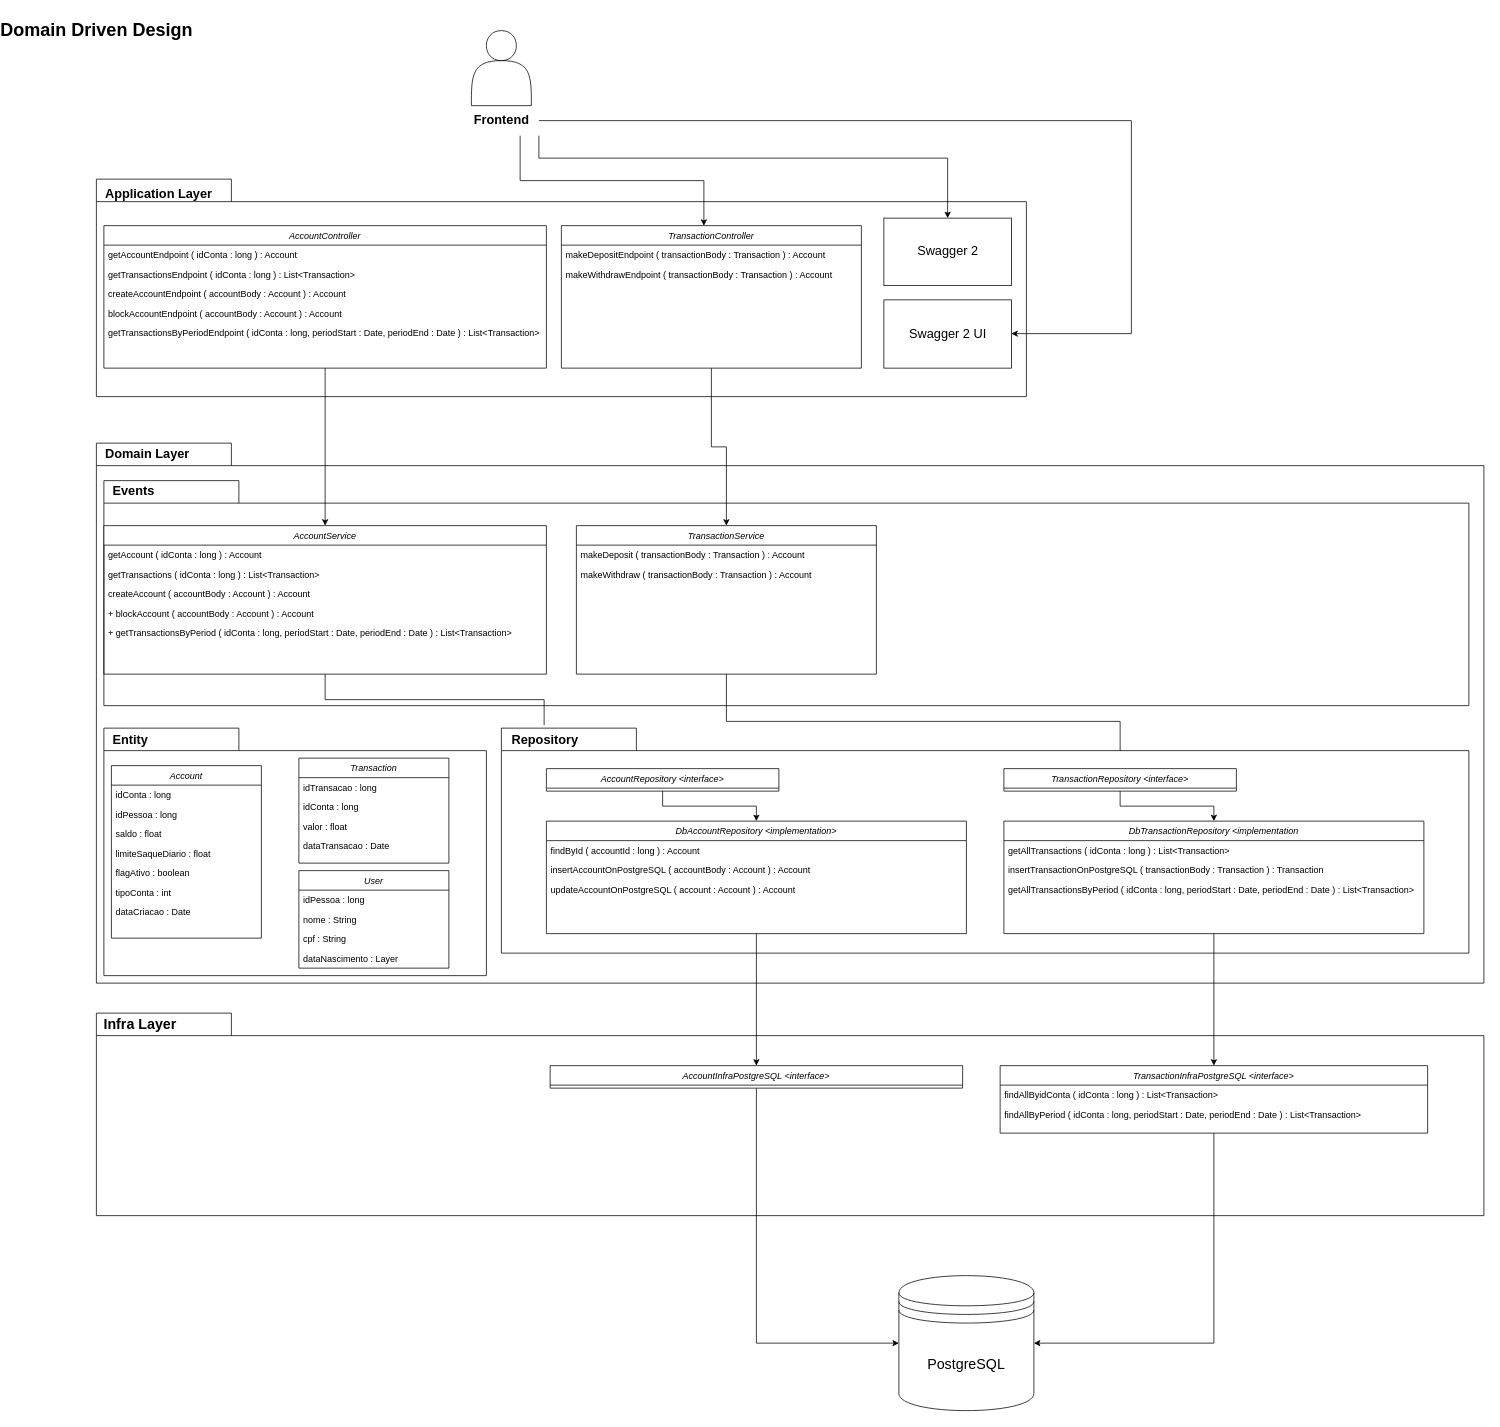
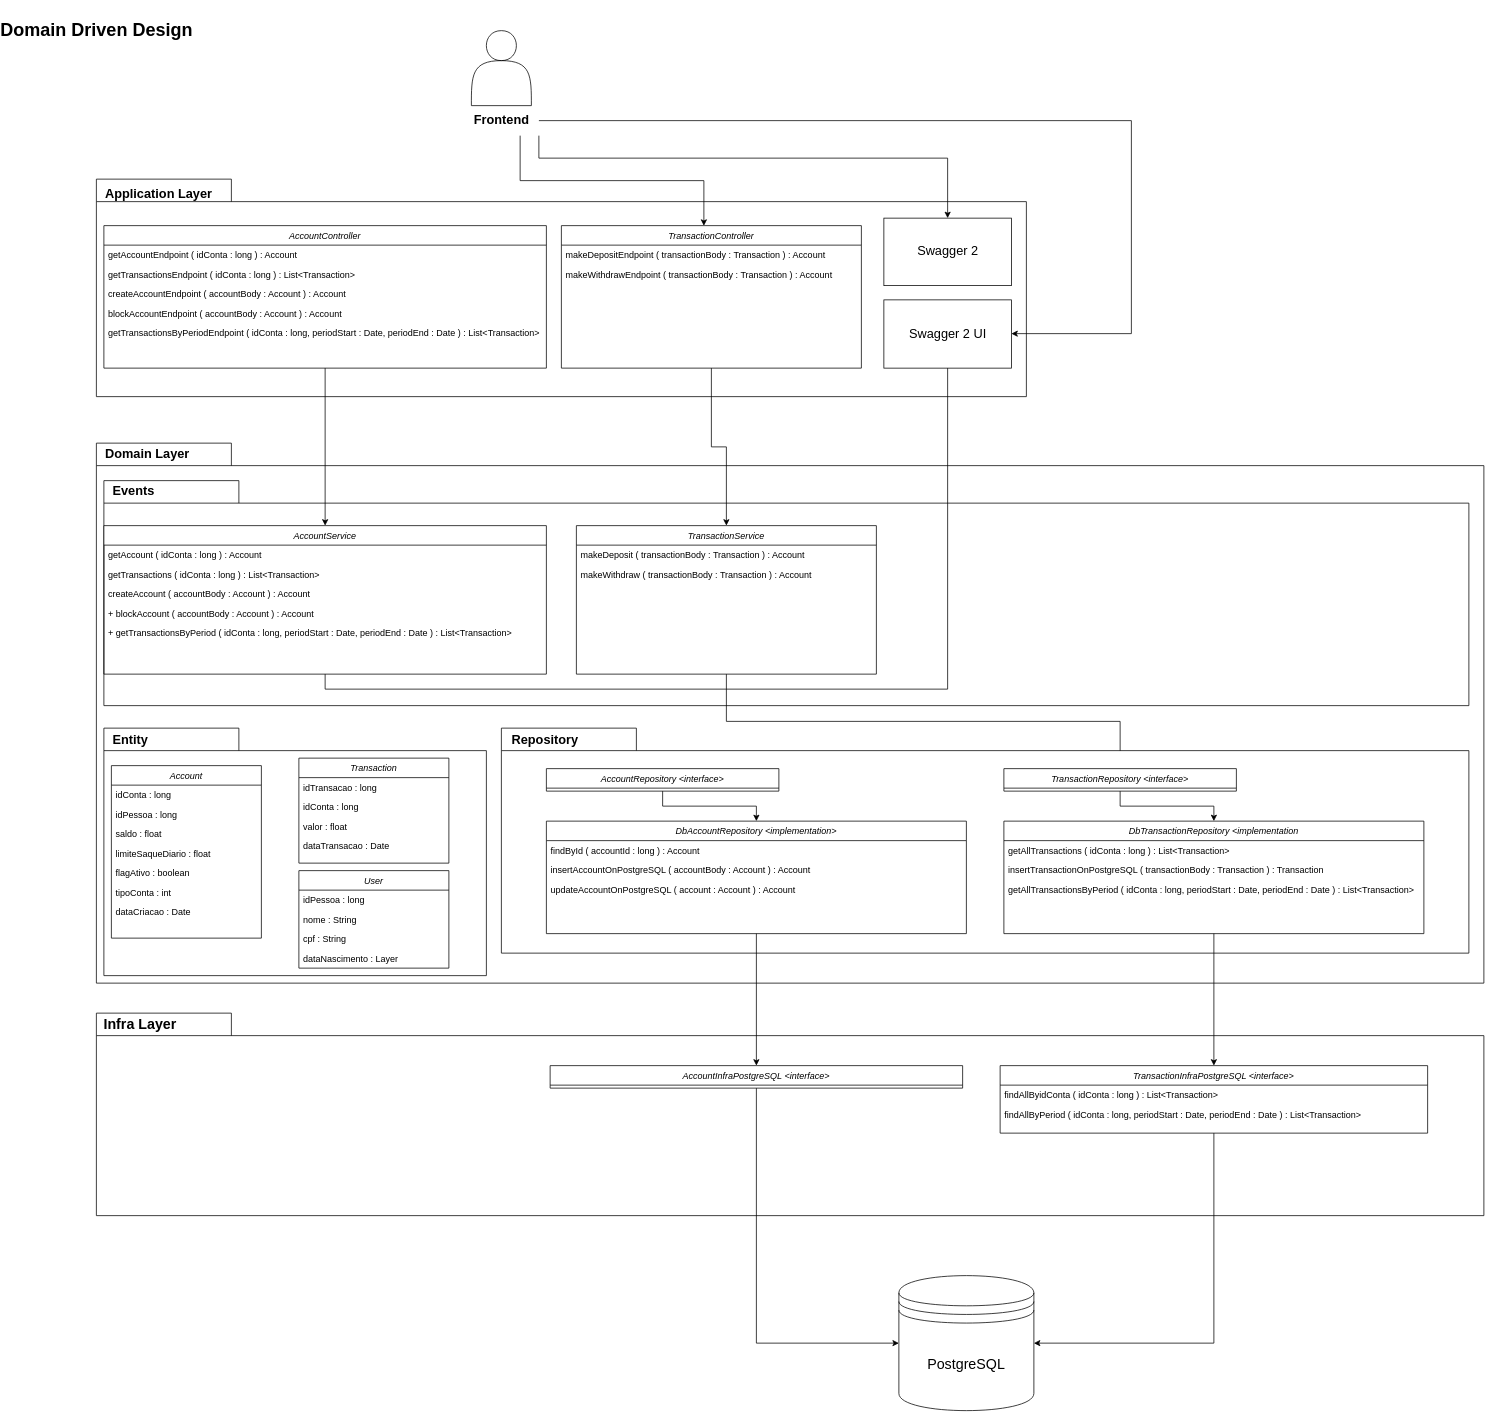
(441, 699) -> (796, 689)
